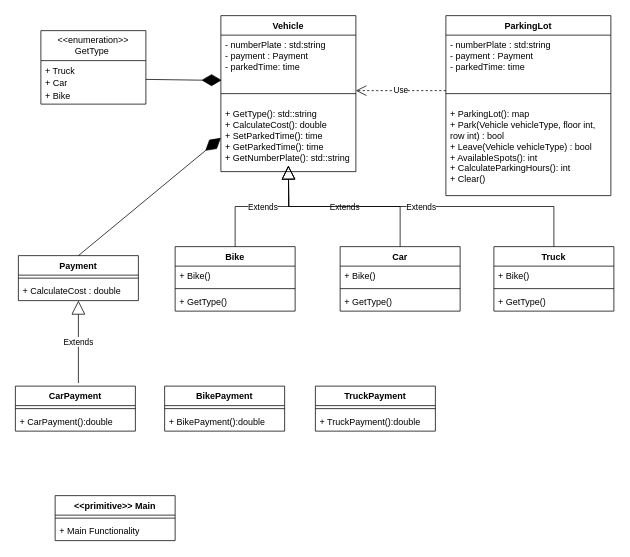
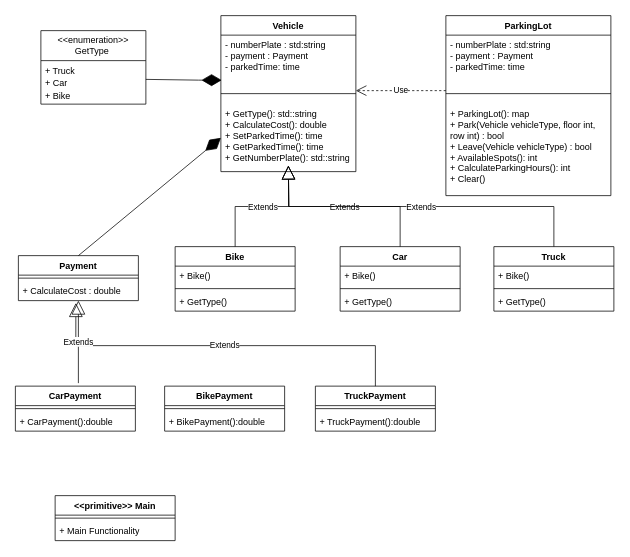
none -> (253, 345)
